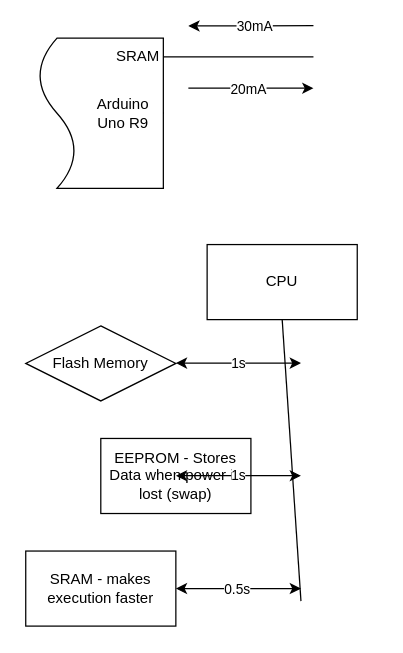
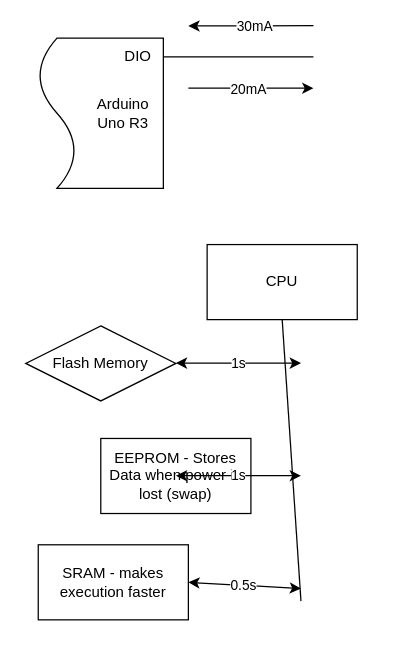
(138, 57) -> (138, 57)
(123, 113) -> (123, 113)
(101, 588) -> (113, 582)
